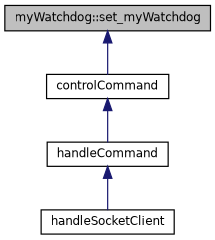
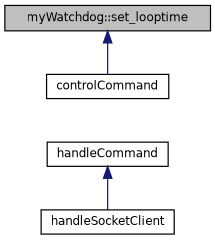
(108, 18) -> (108, 18)
(108, 127) -> none
